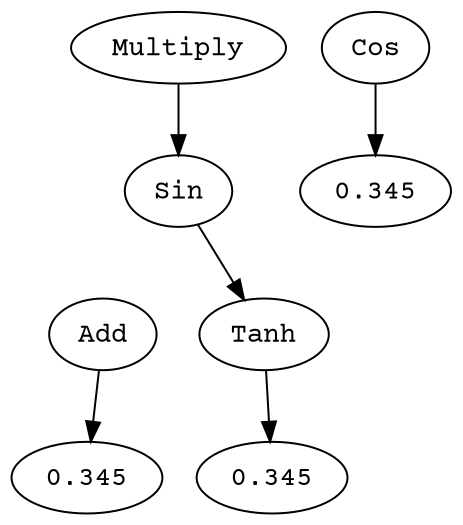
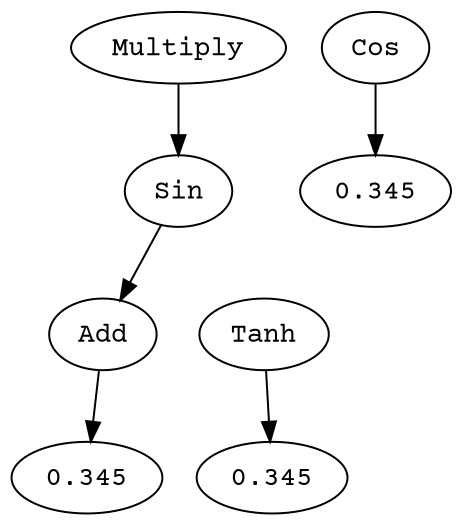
(216, 254) -> (146, 254)
